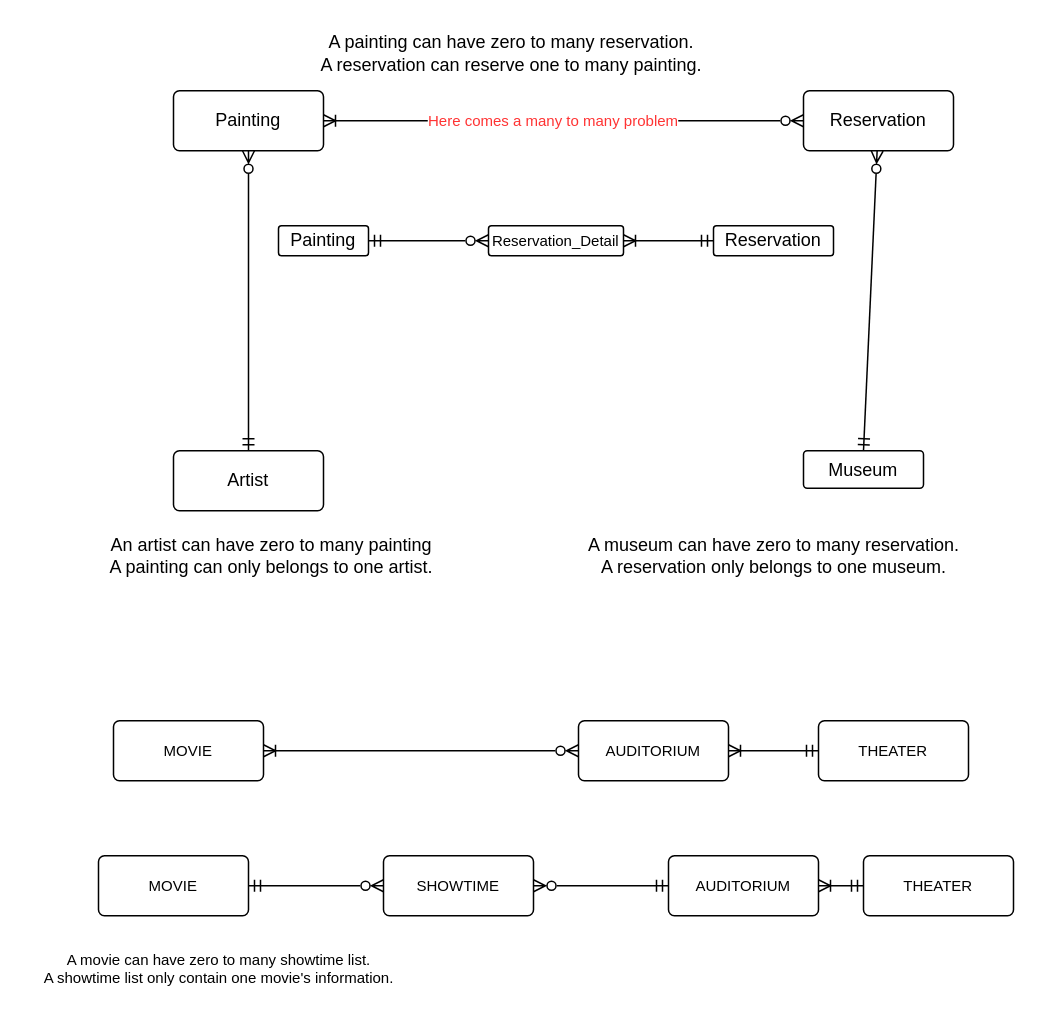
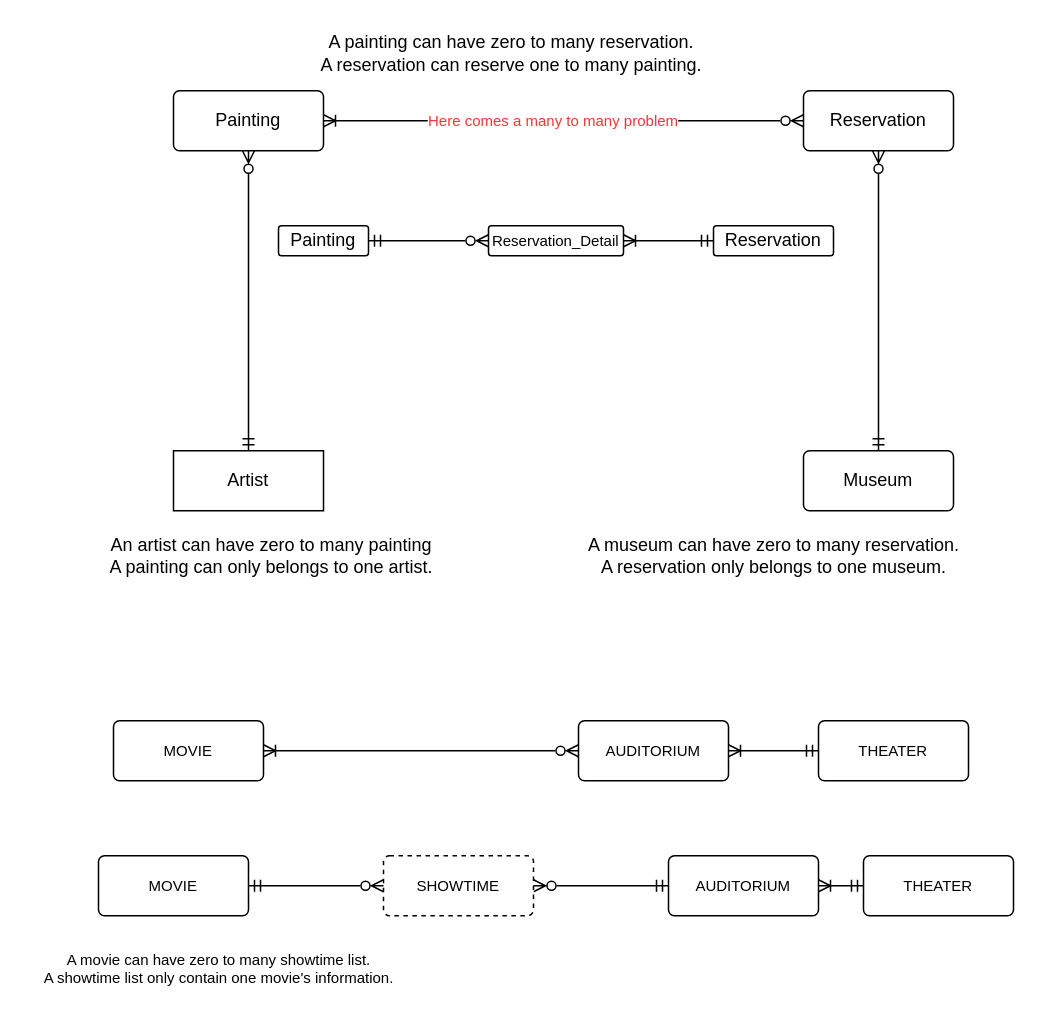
(863, 470) -> (878, 481)
(248, 481) -> (248, 481)
(458, 886) -> (458, 886)
